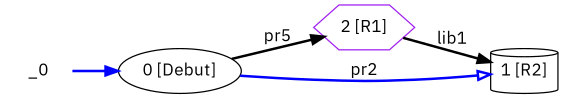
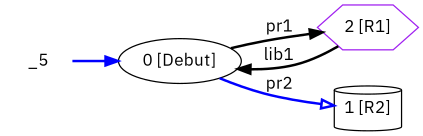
(278, 37) -> (279, 27)
(441, 48) -> (296, 64)
(39, 71) -> (39, 61)
